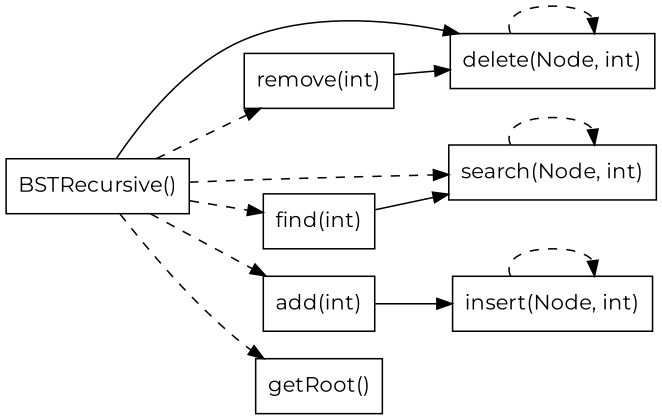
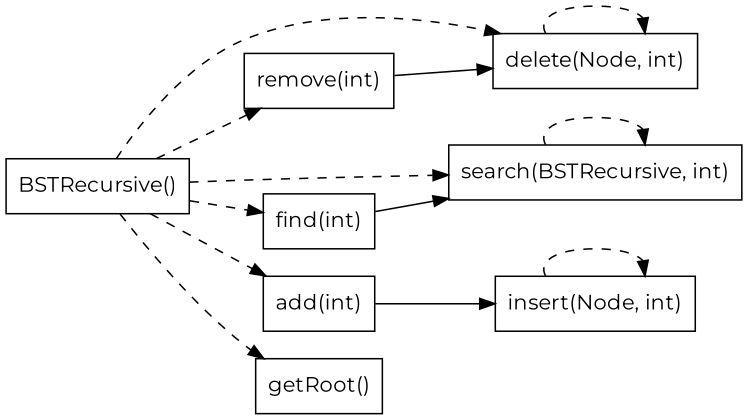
(256, 35) -> (276, 29)
(553, 172) -> (595, 172)
